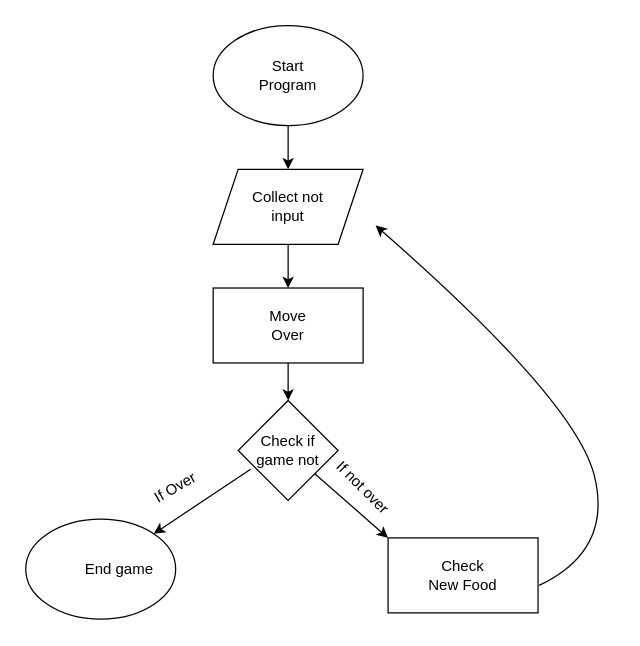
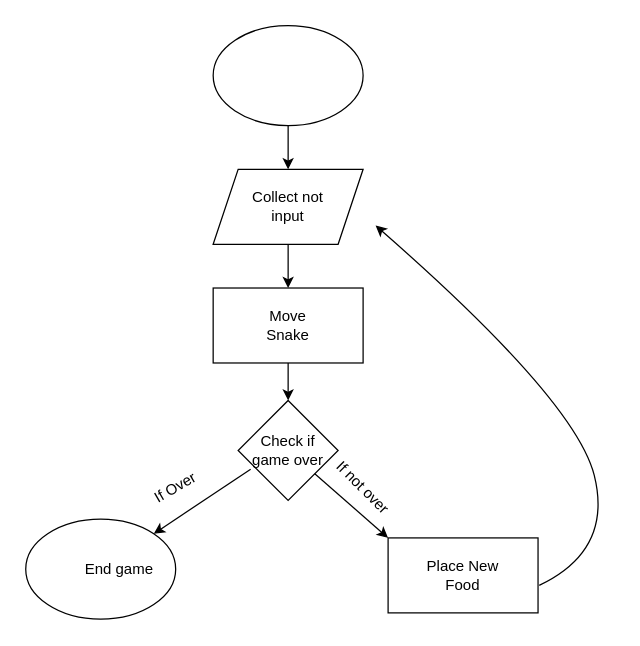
(288, 76) -> none
(288, 326) -> (288, 326)
(288, 451) -> (288, 451)
(463, 576) -> (463, 576)
